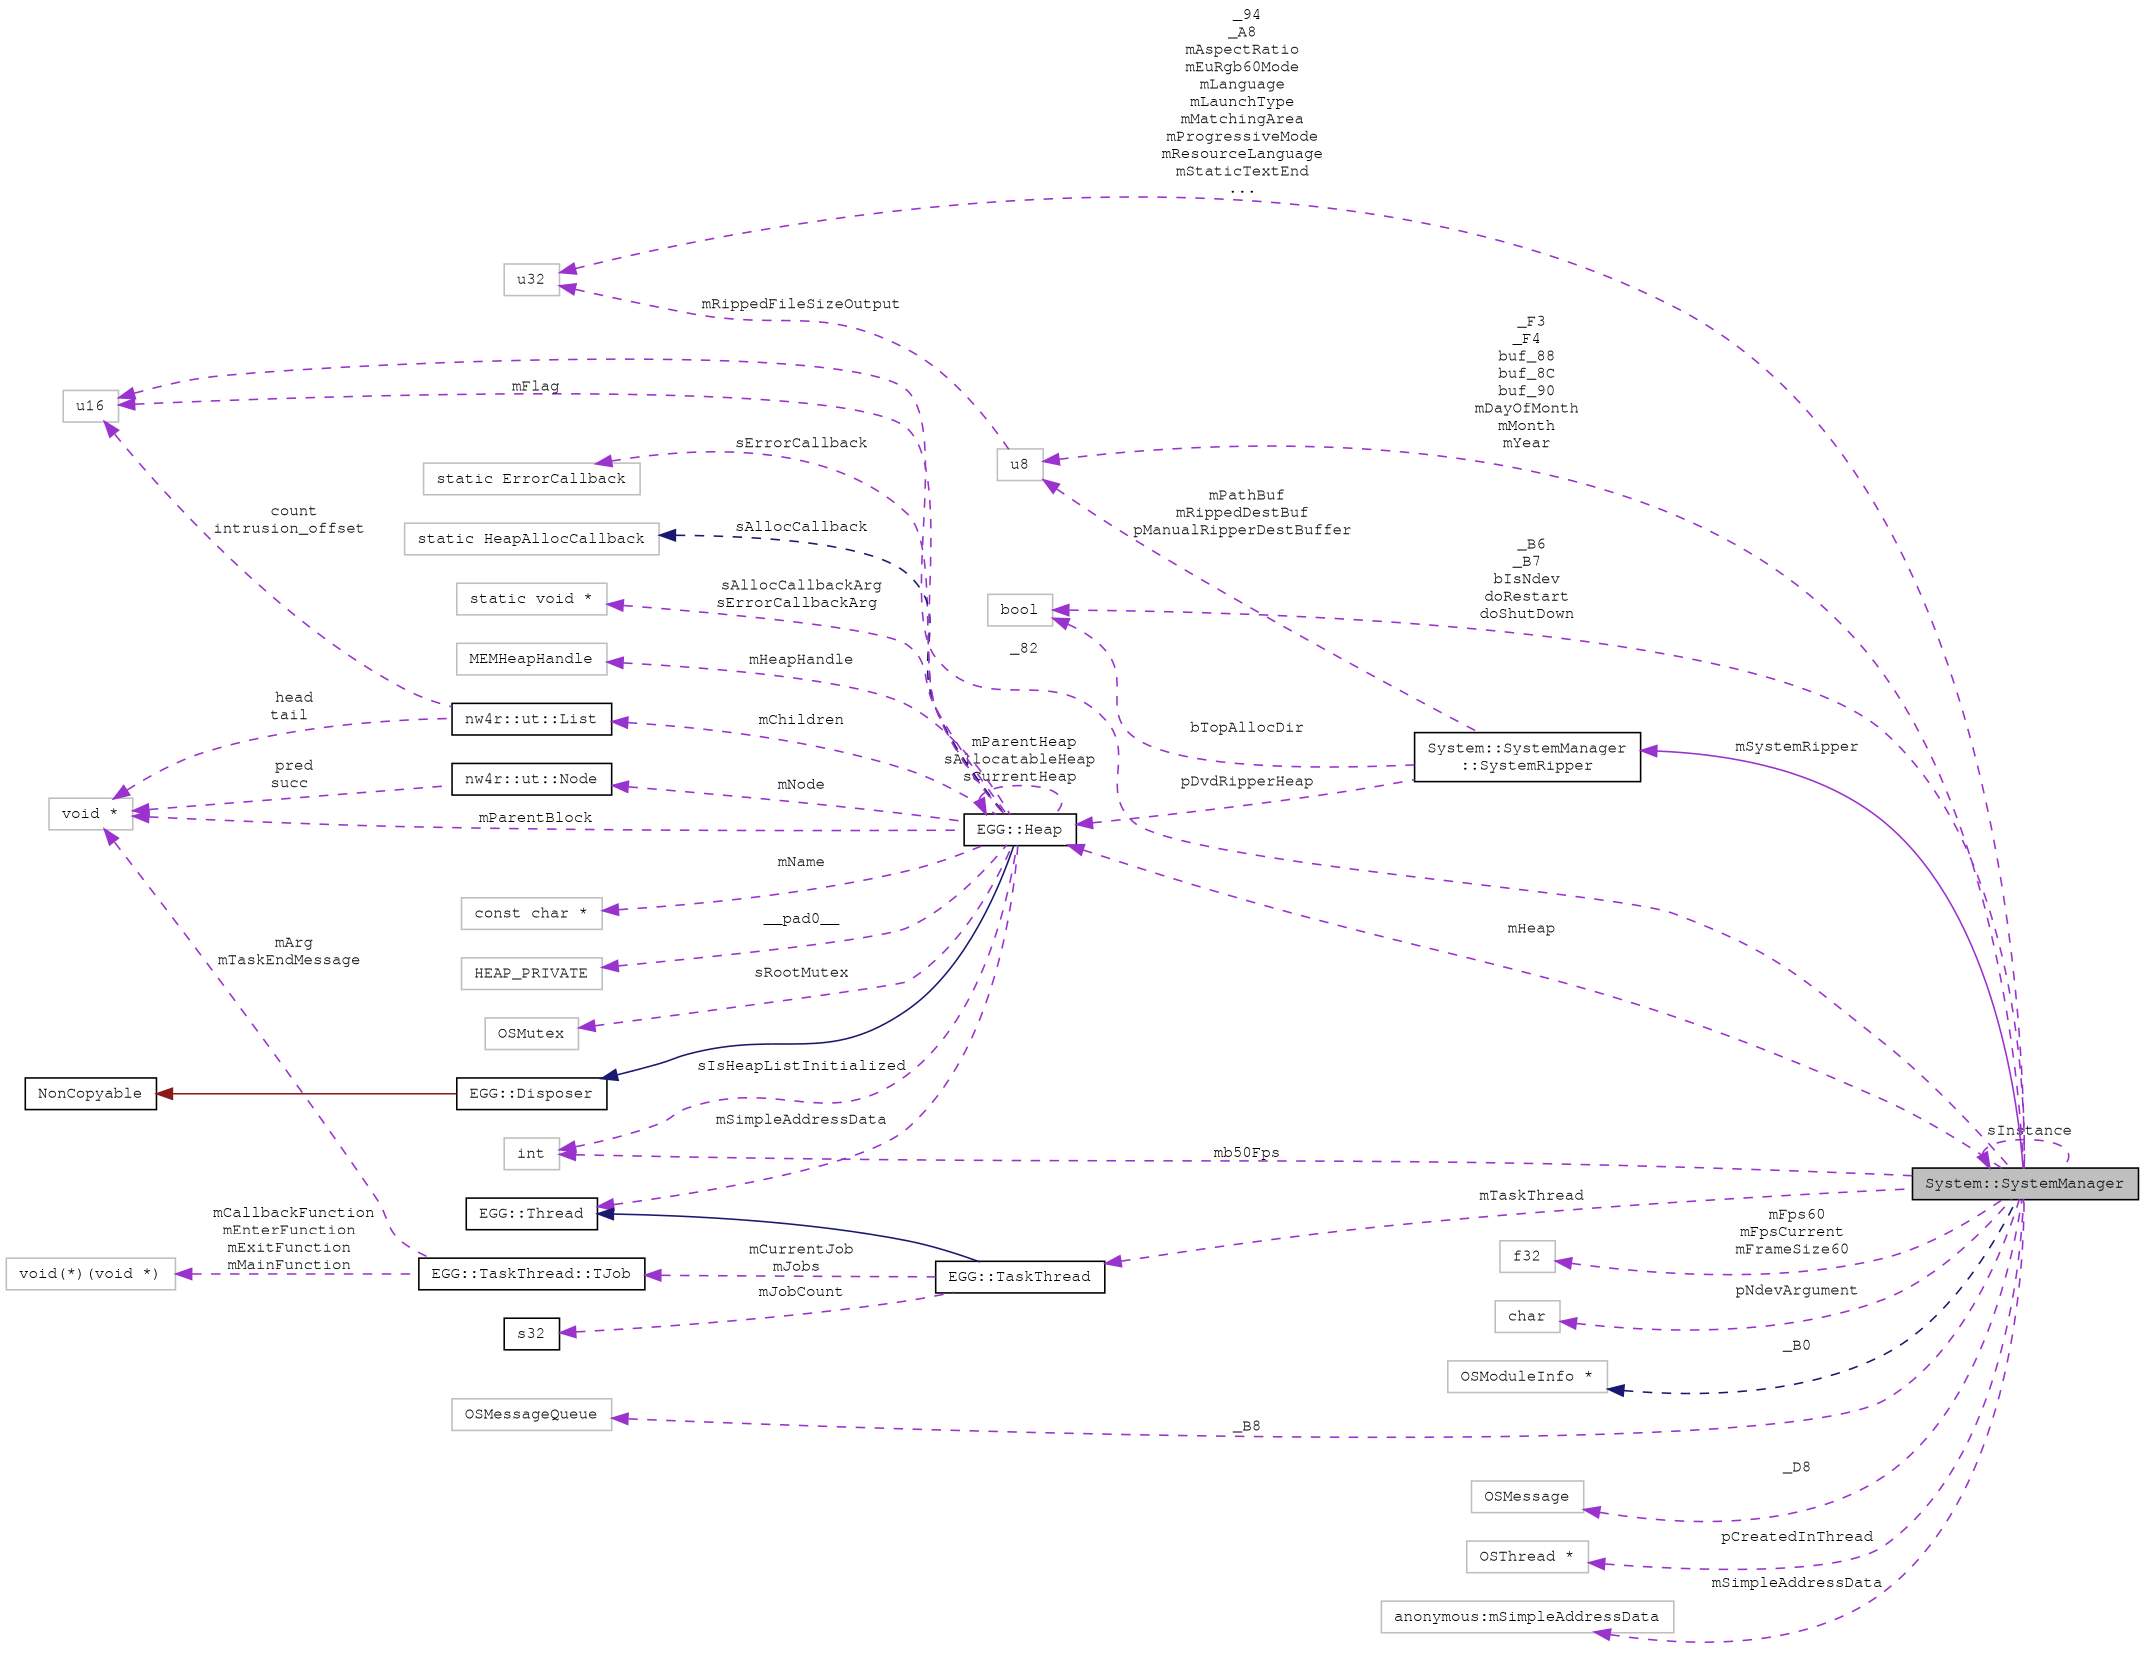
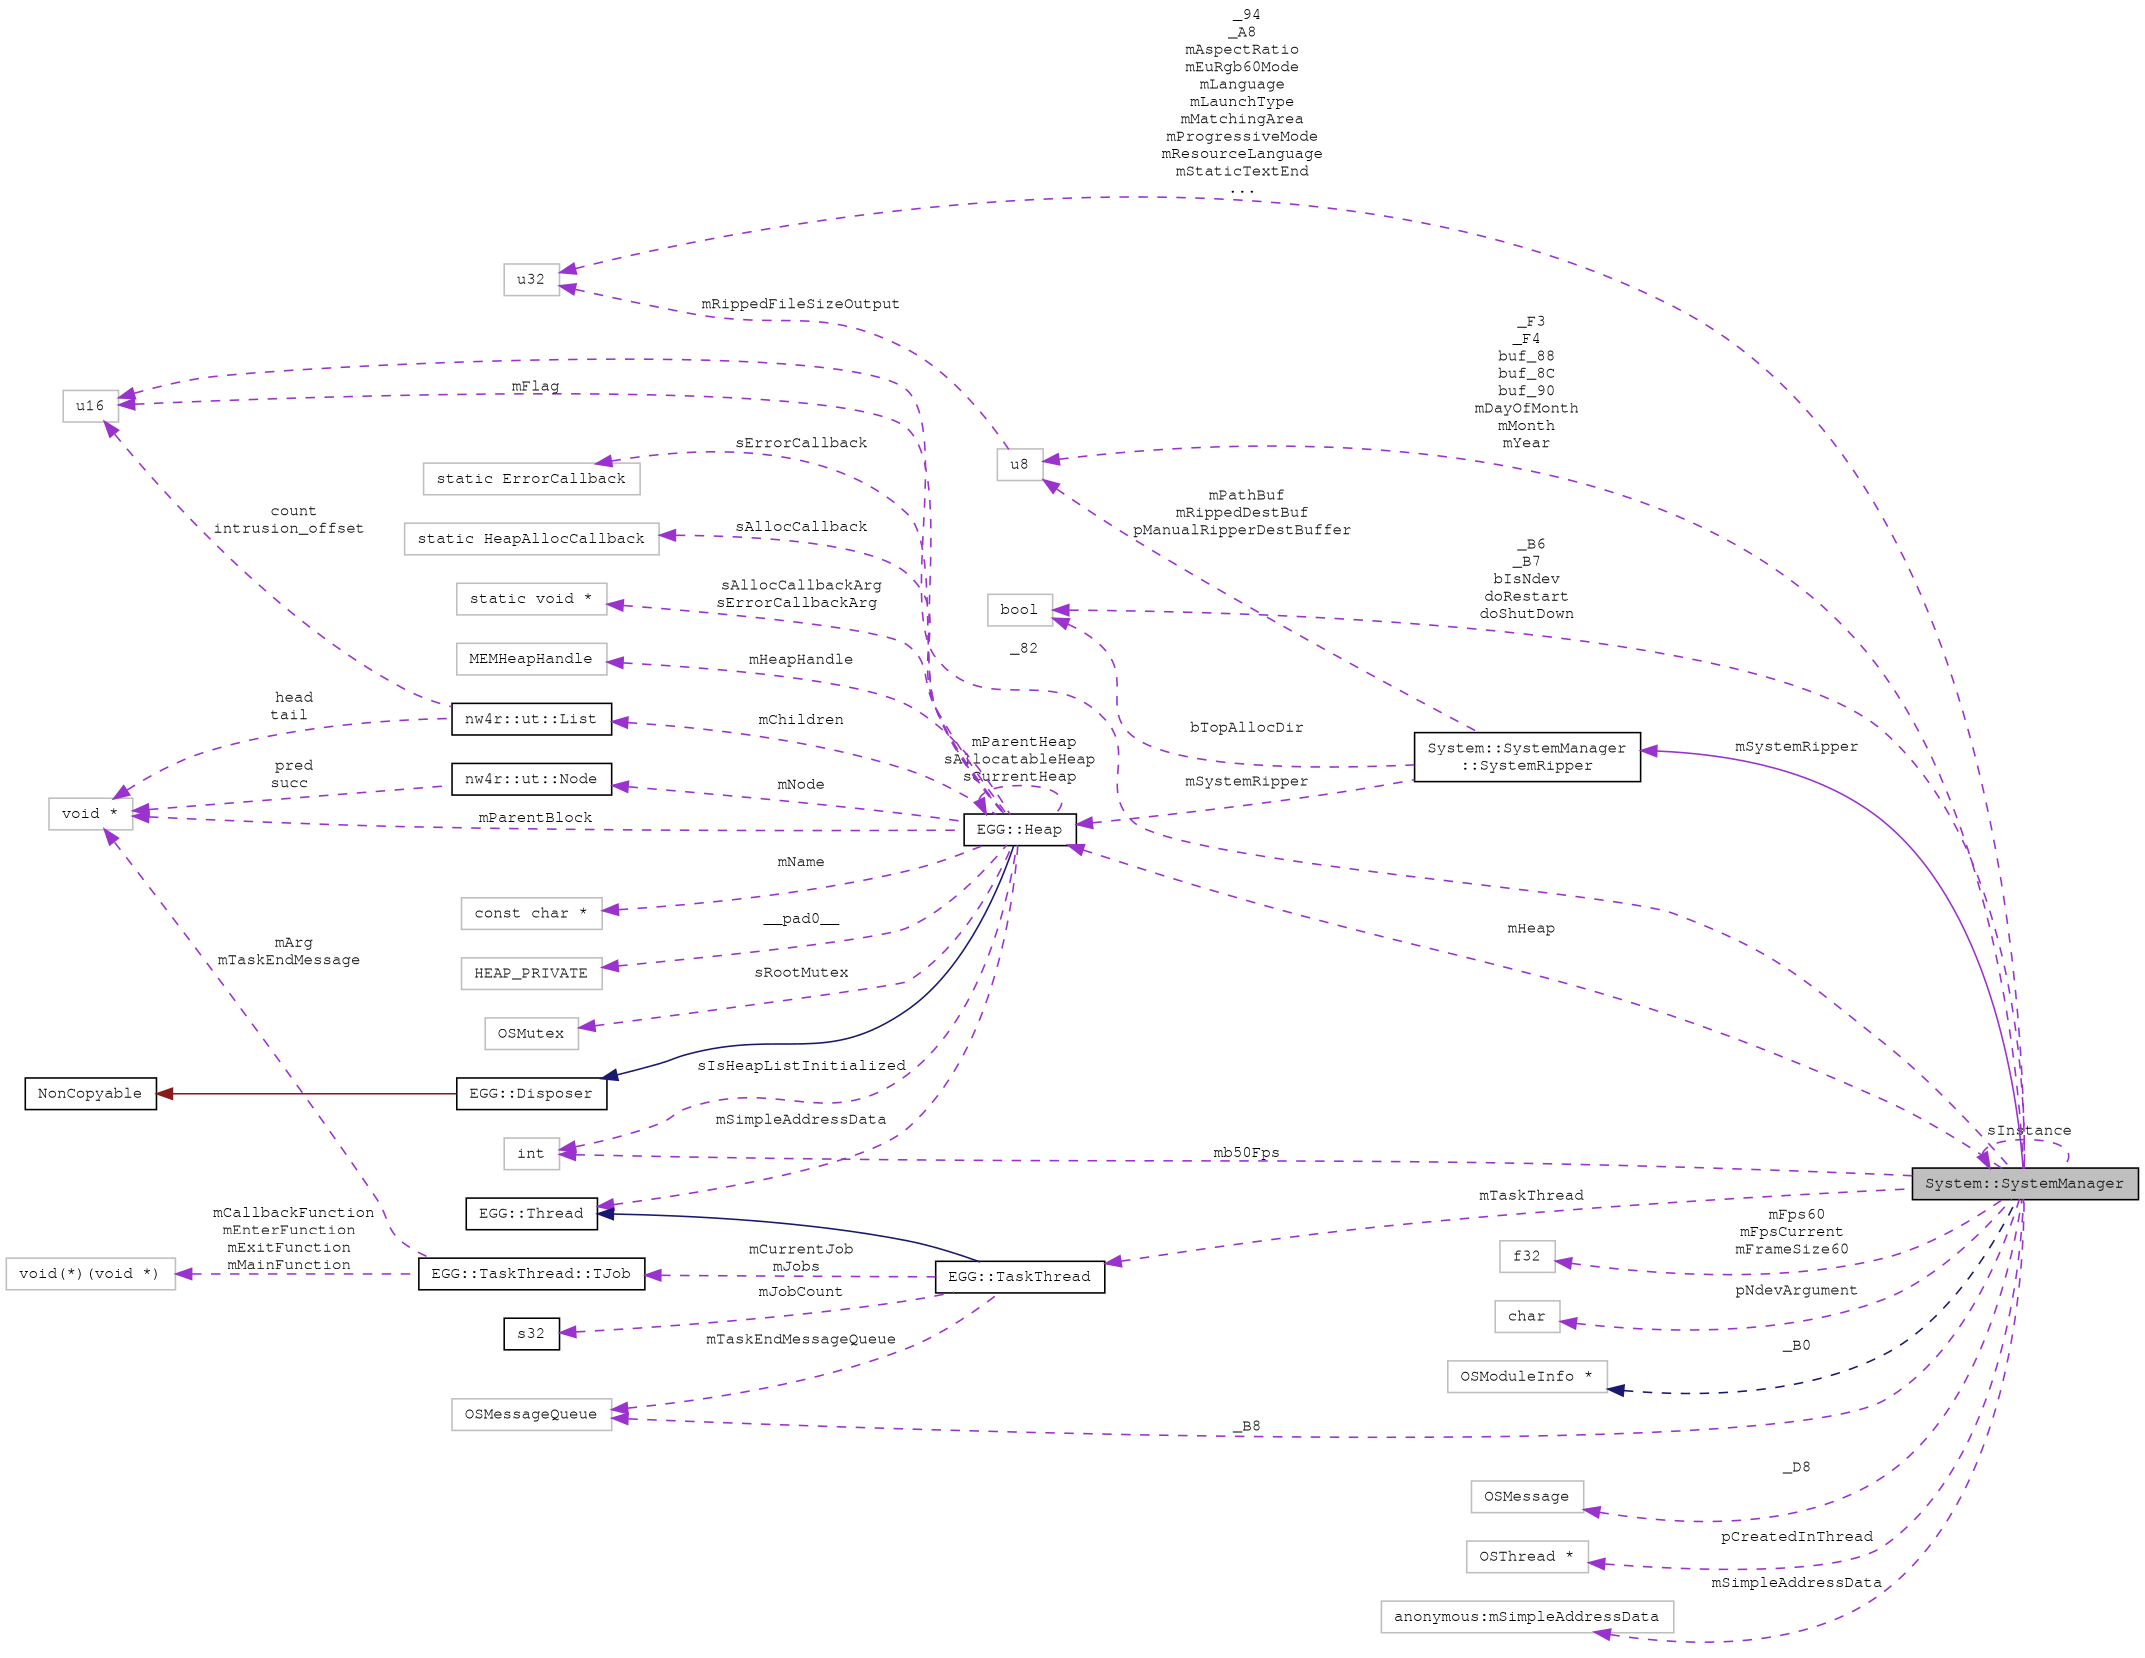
(909, 576) -> (909, 576)
(1243, 782) -> (1243, 782)
none -> (822, 1375)
